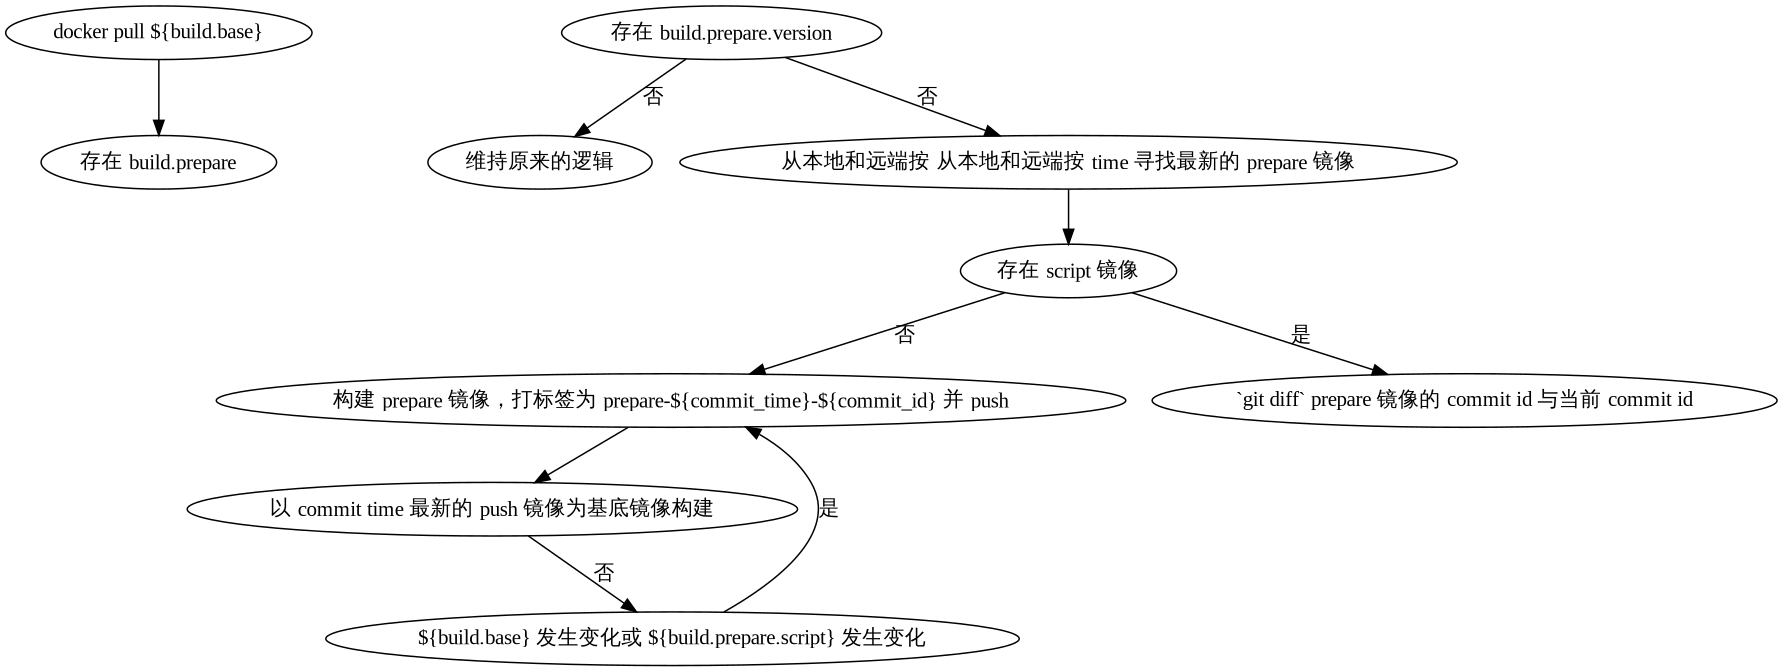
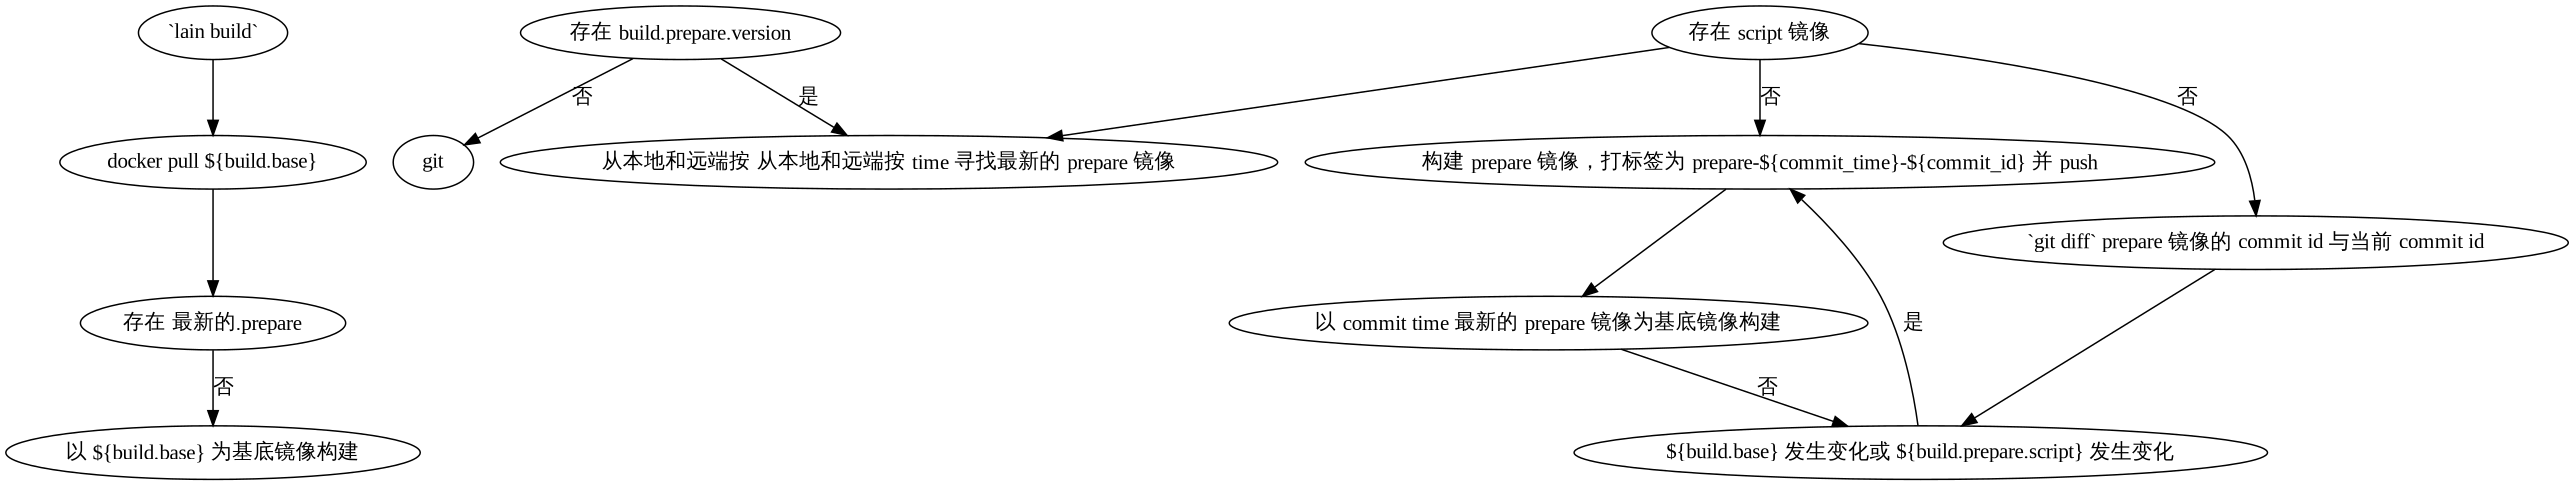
none -> (213, 33)
(928, 98) -> (809, 98)
(159, 162) -> (213, 323)
(540, 162) -> (433, 162)
(1069, 209) -> (1366, 92)
(1302, 336) -> (2188, 98)
none -> (2095, 344)
none -> (213, 453)
(492, 509) -> (1549, 323)
